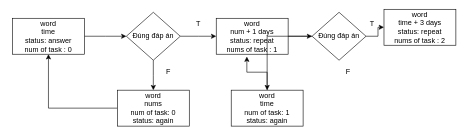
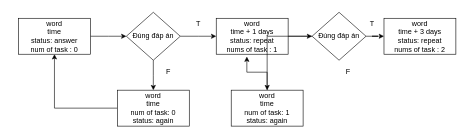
(420, 27) -> (420, 36)
(48, 36) -> (54, 36)
(252, 36) -> (252, 36)
(153, 108) -> (153, 108)
